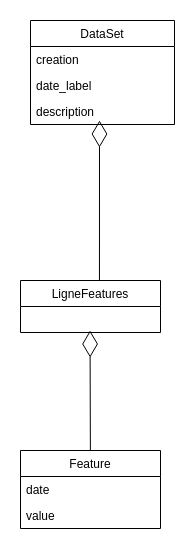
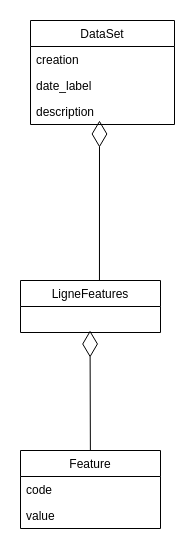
(39, 490) -> (39, 490)
